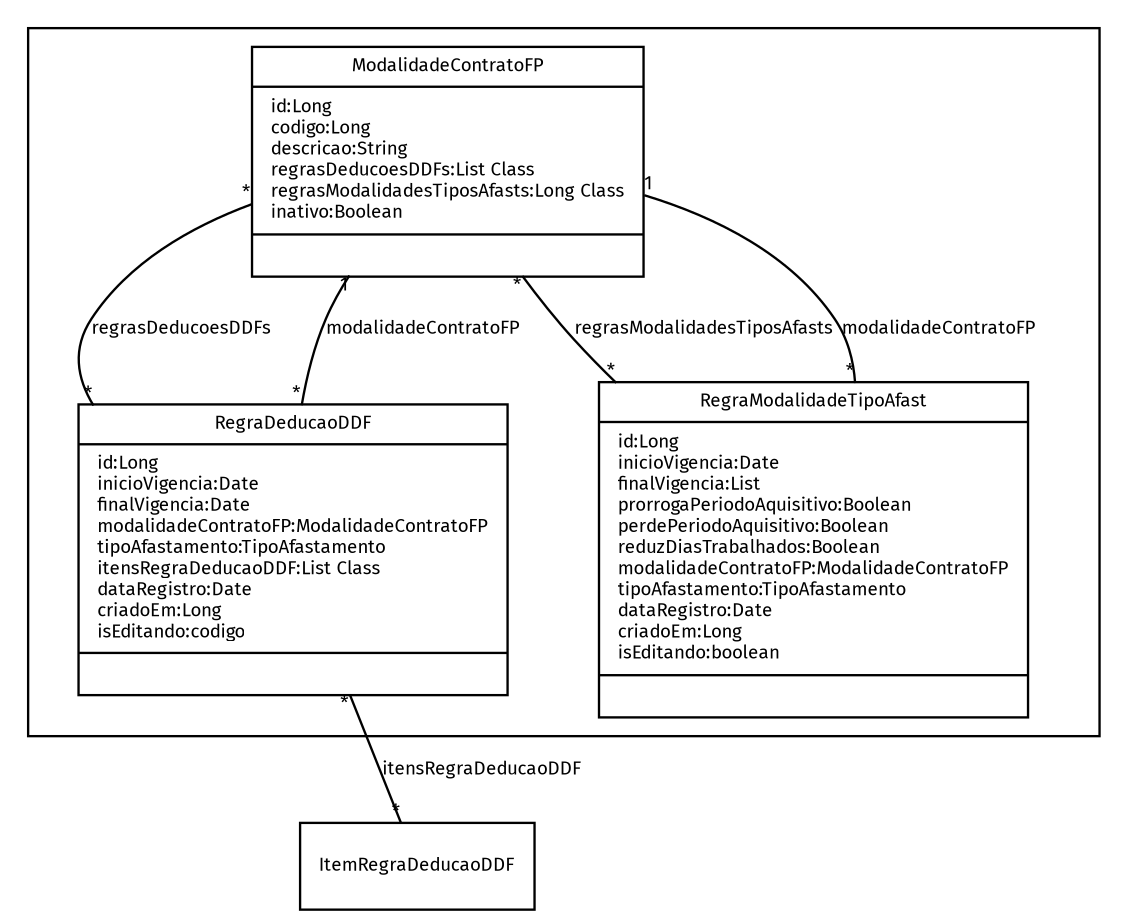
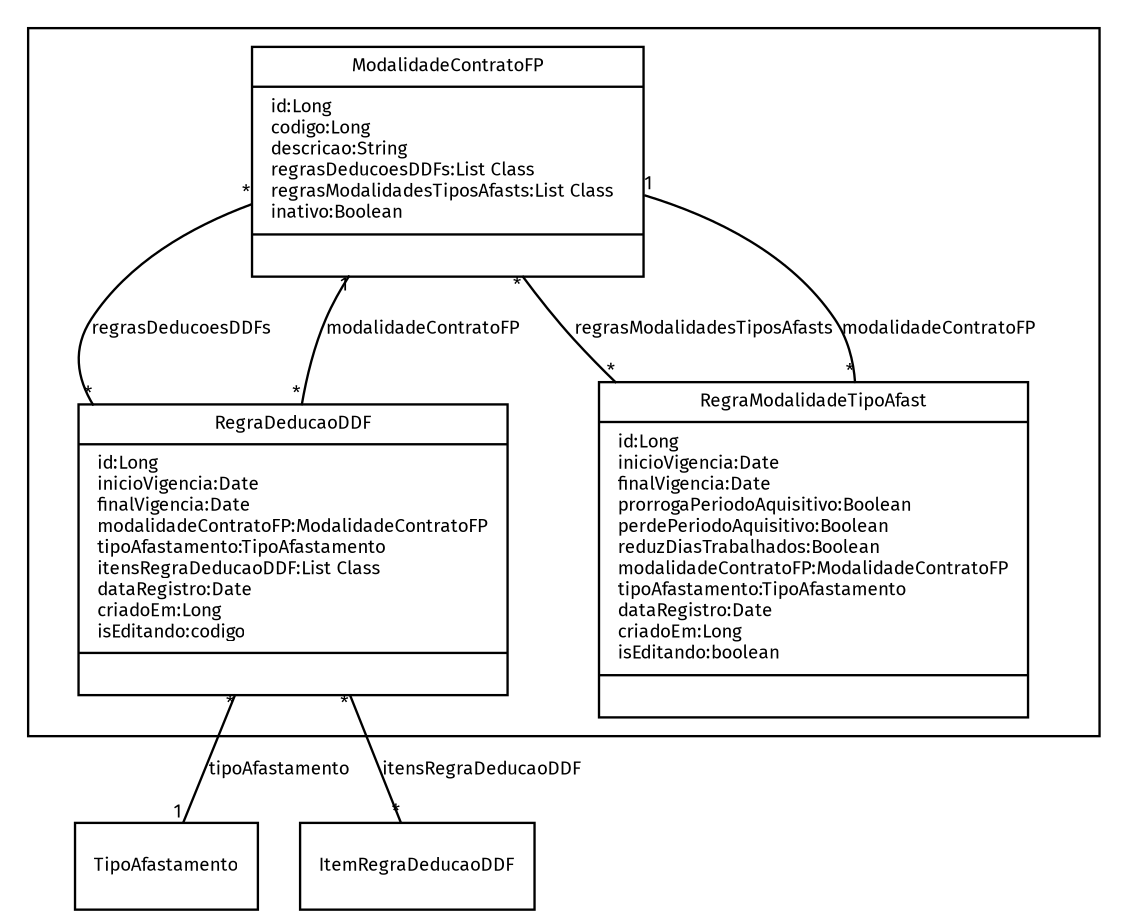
(448, 191) -> (443, 191)
(689, 484) -> (695, 484)
none -> (166, 866)
